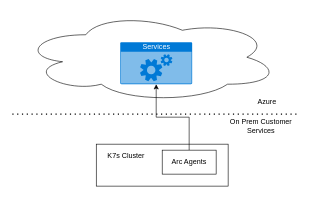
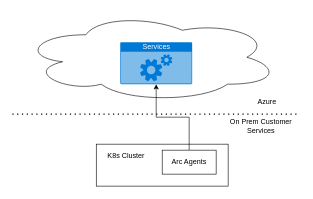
(126, 156) -> (126, 156)
